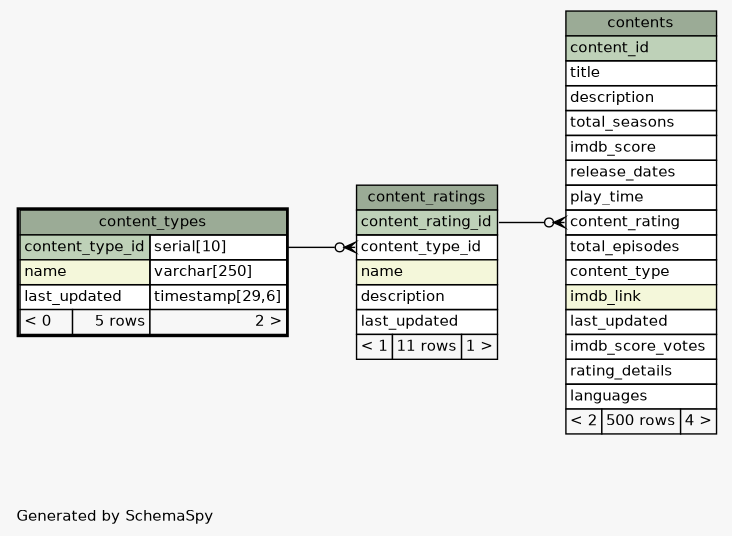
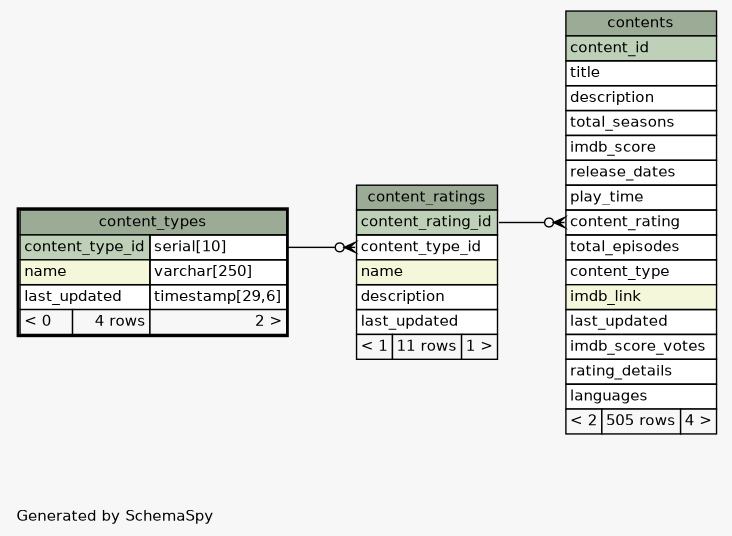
(120, 321) -> (120, 321)
(641, 421) -> (641, 421)
